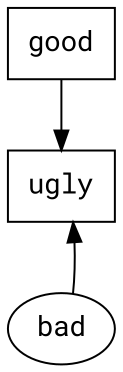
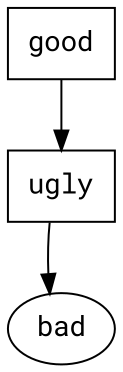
(75, 268) -> (48, 248)
